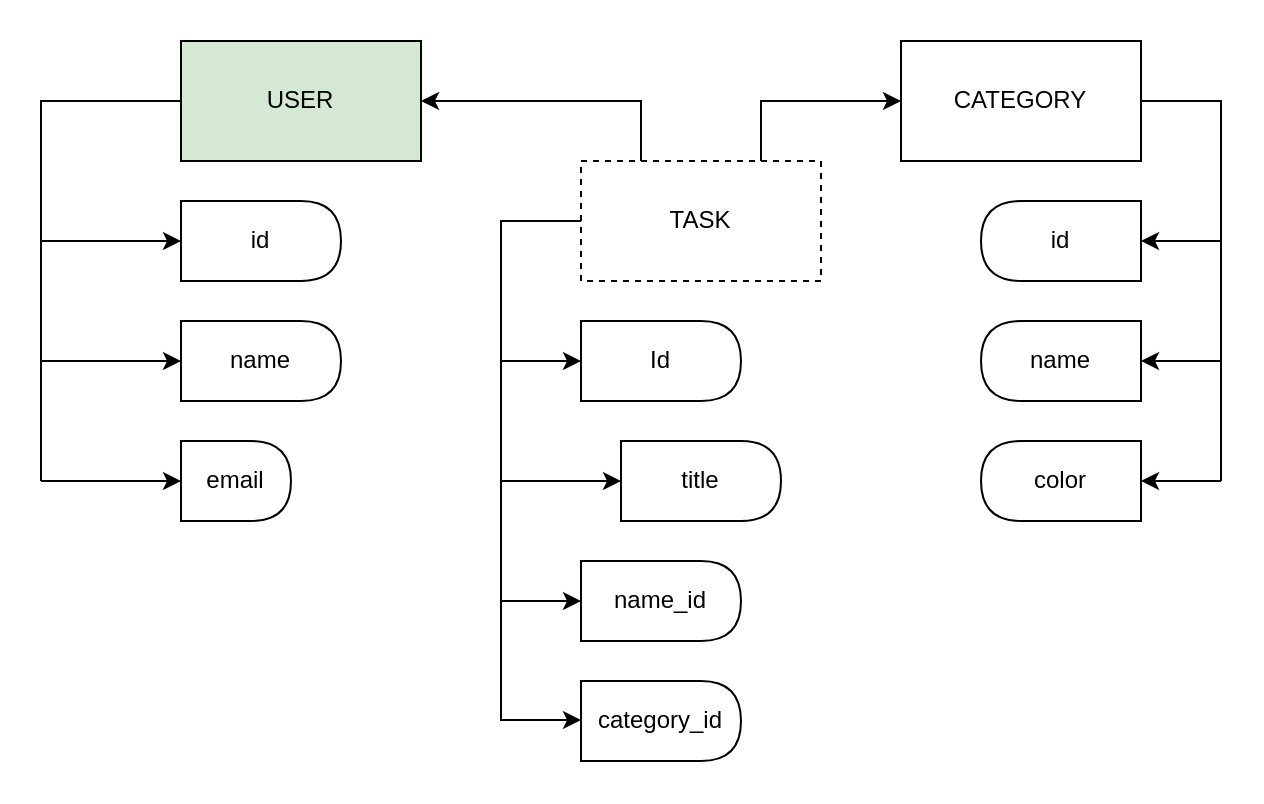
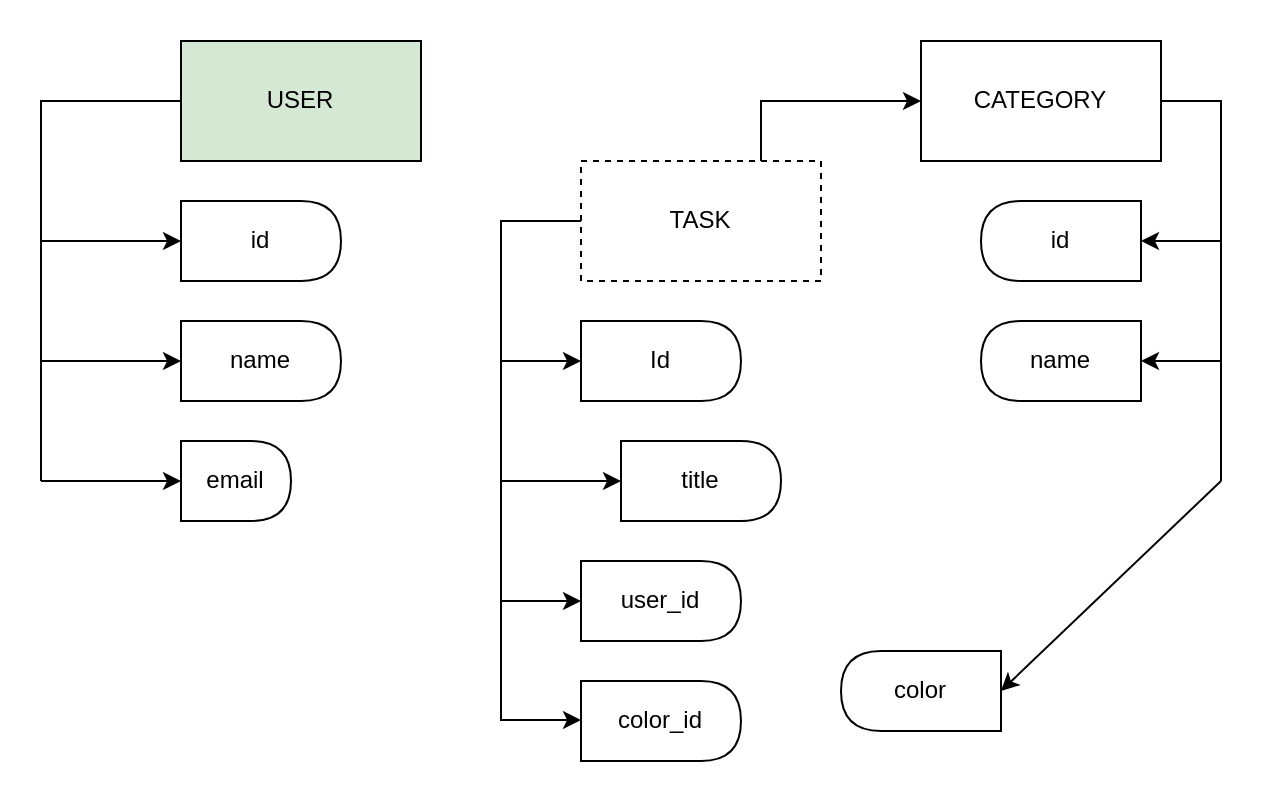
(568, 101) -> none
(1021, 101) -> (1041, 101)
(1061, 481) -> (921, 691)
(661, 601) -> (661, 601)
(661, 721) -> (661, 721)
